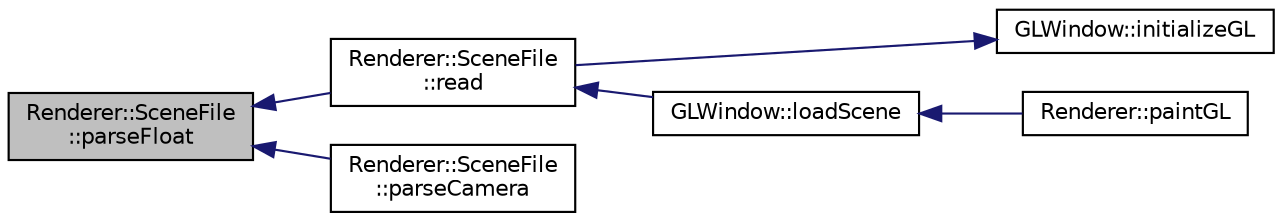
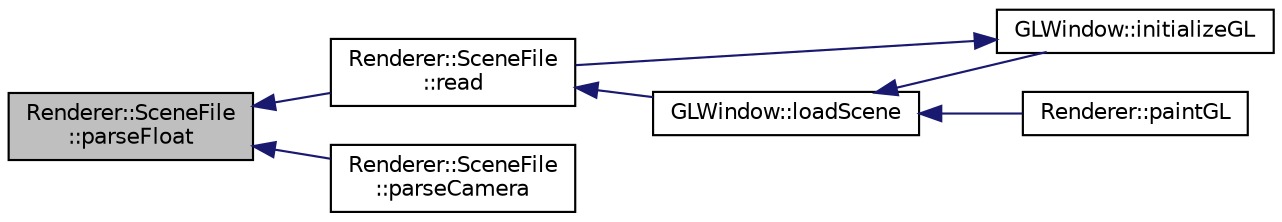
none -> (972, 70)
